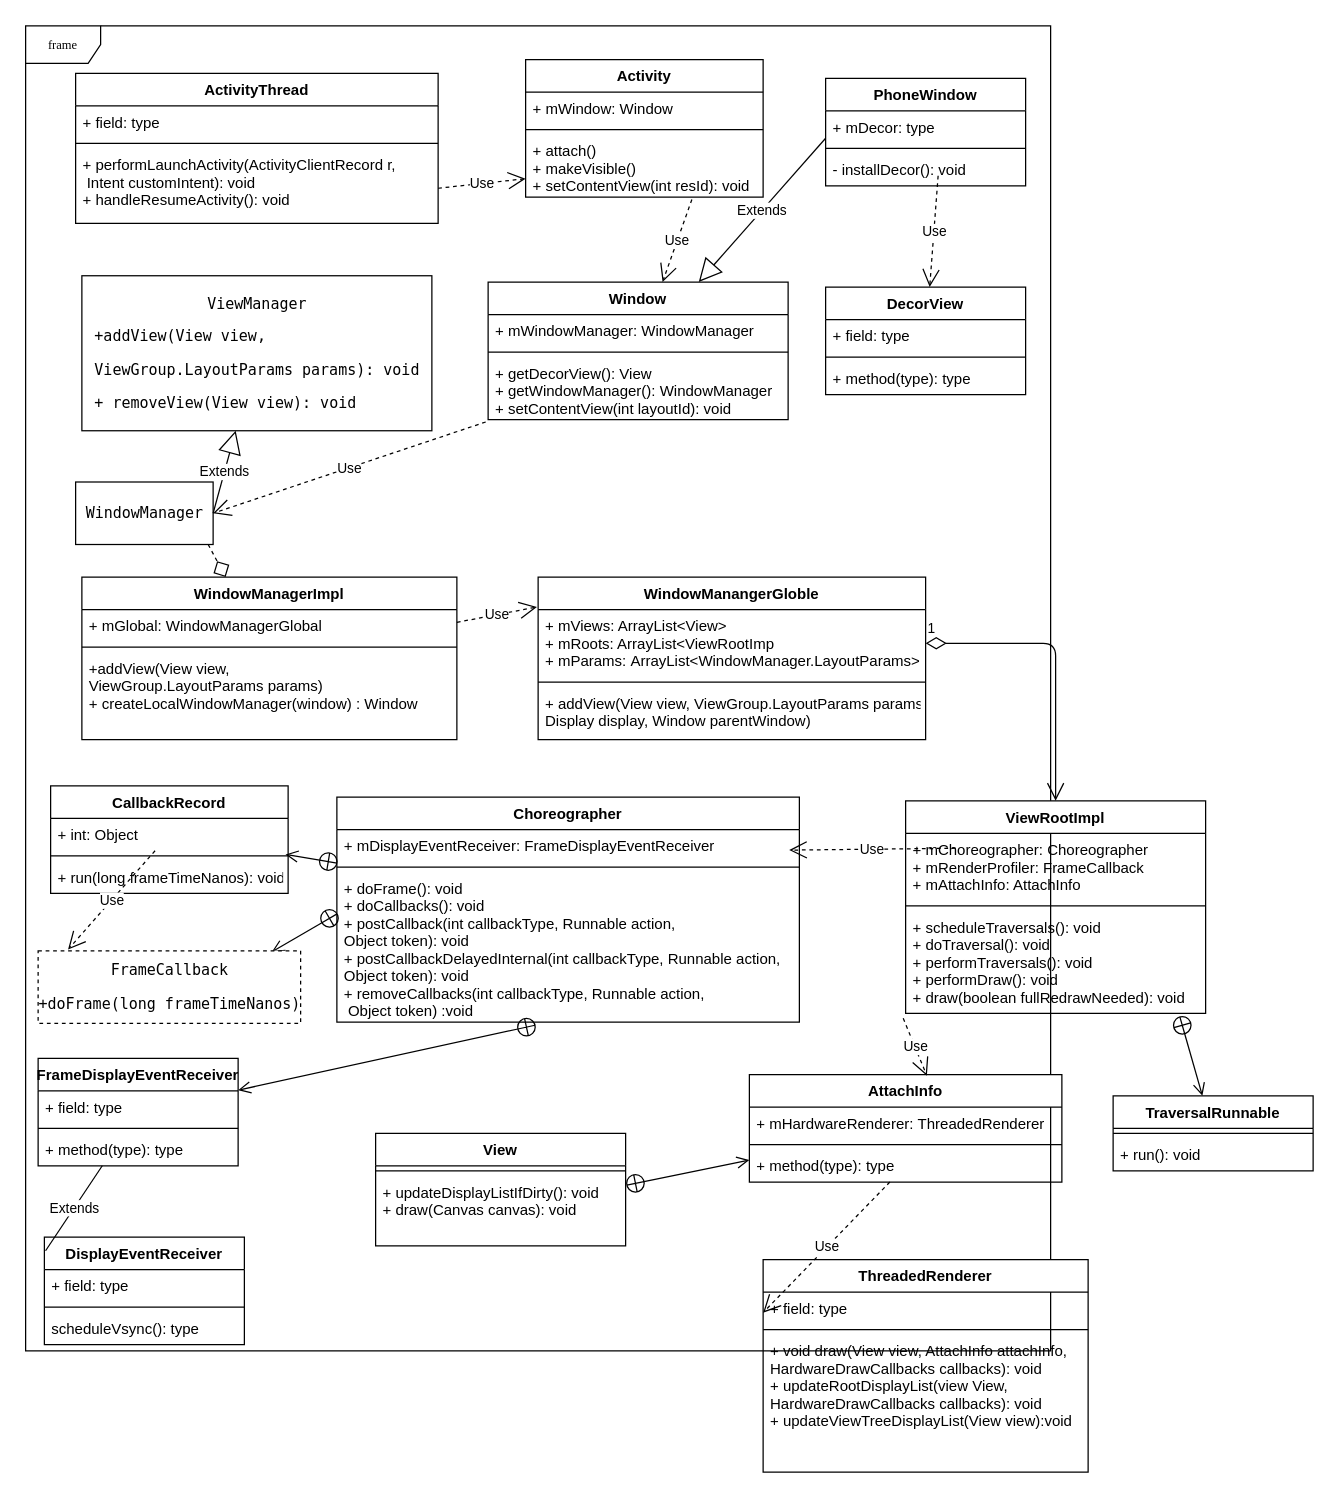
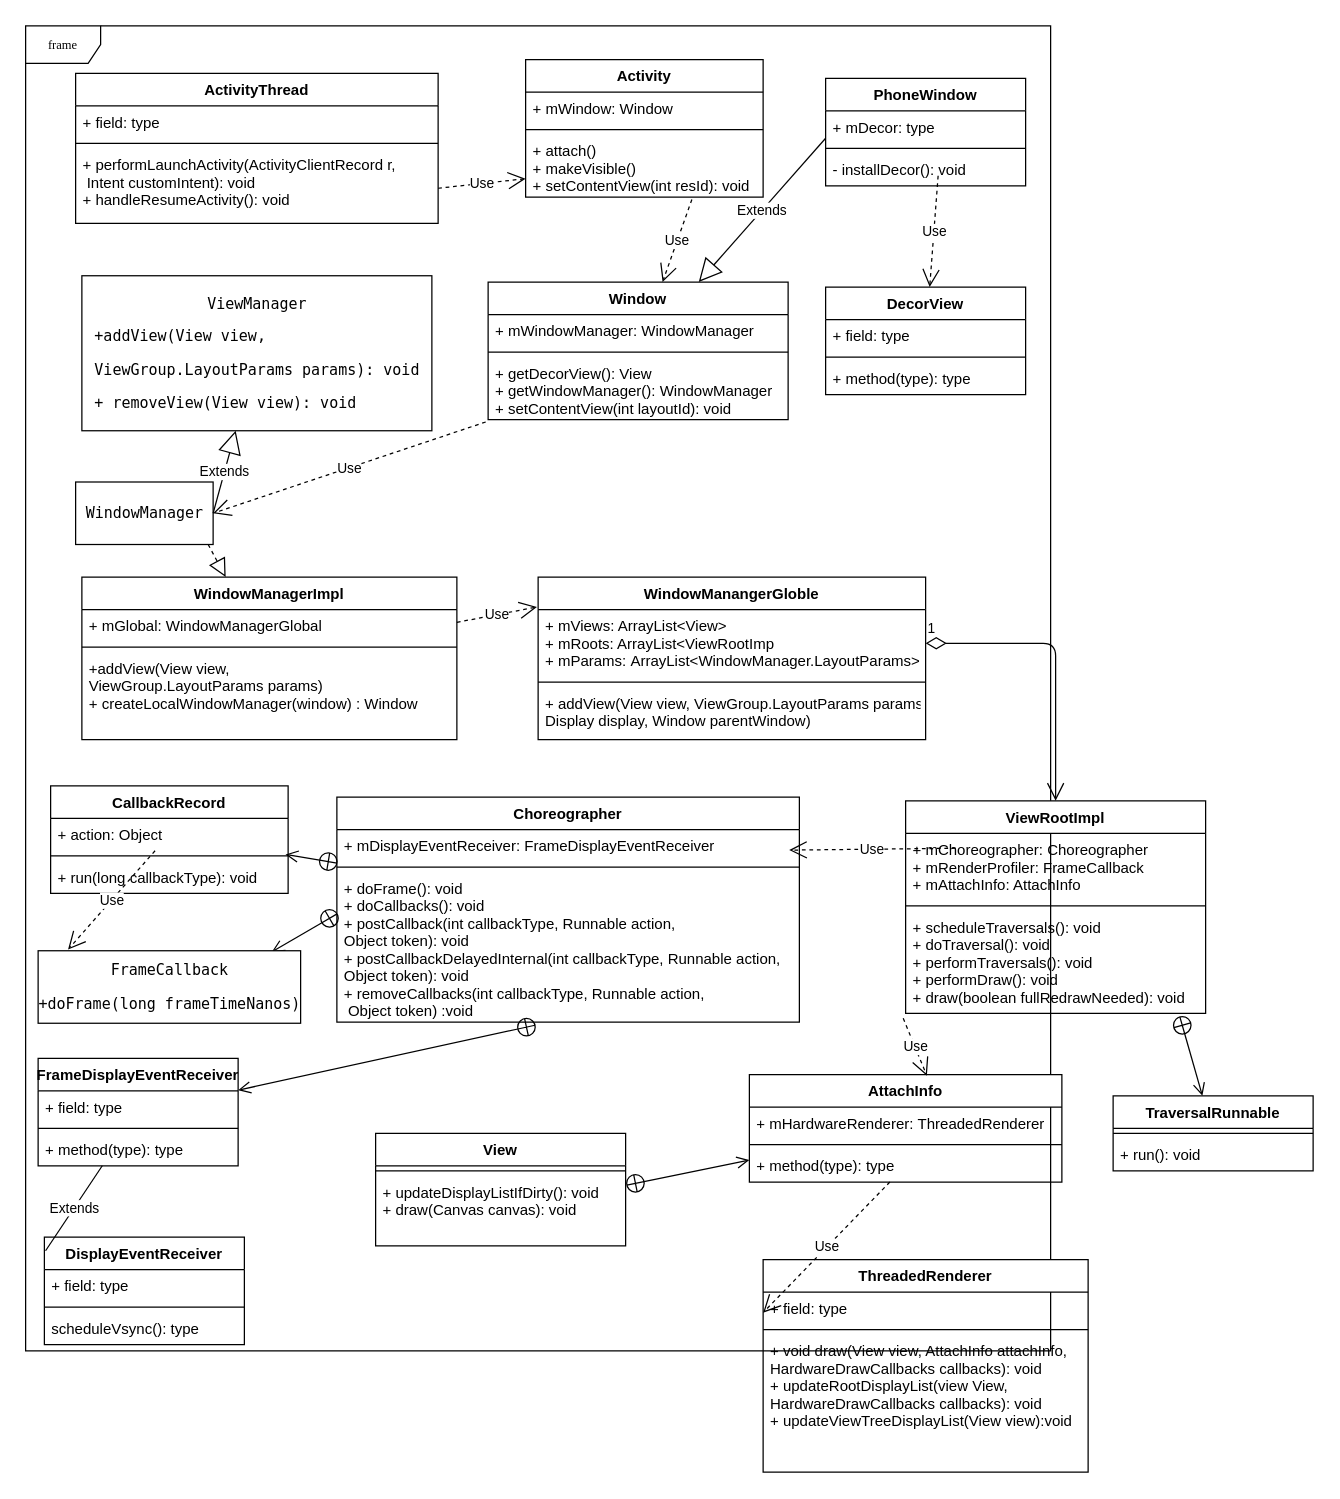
(217, 560) -> (216, 560)
(106, 835) -> (119, 835)
(180, 878) -> (170, 878)
(169, 987) -> (169, 987)
